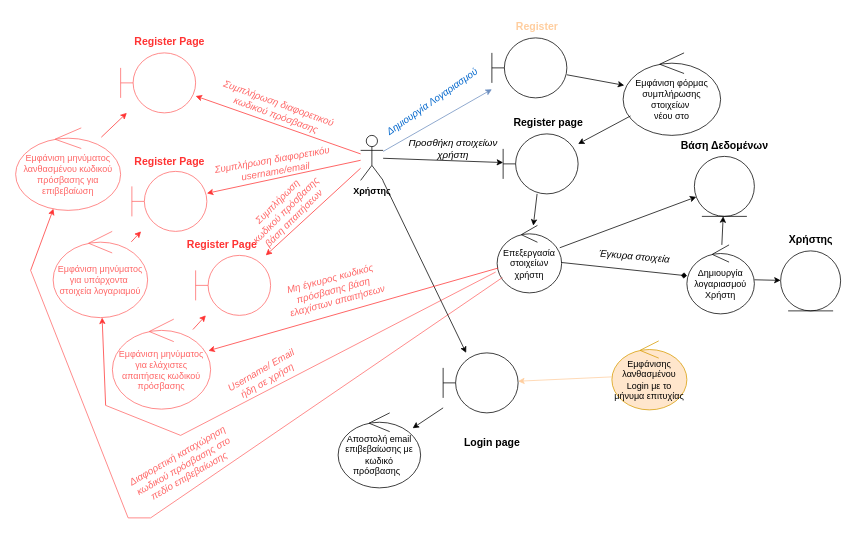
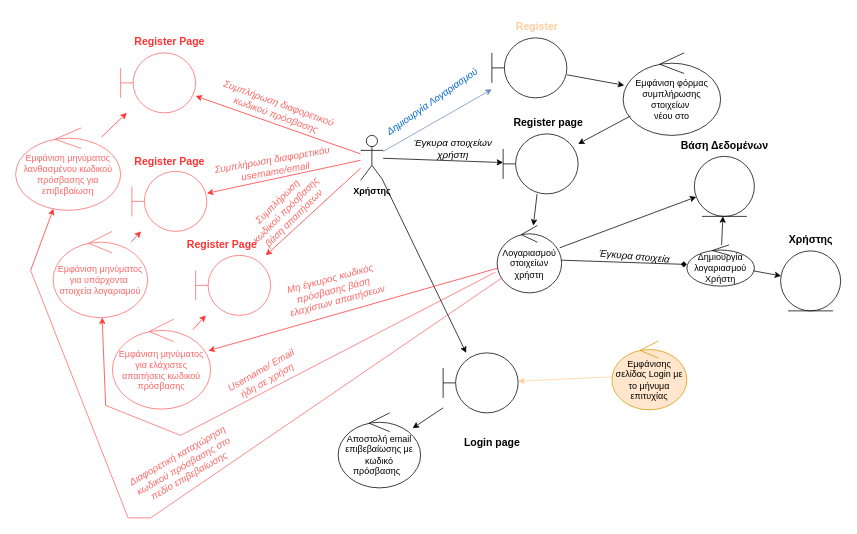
(453, 149) -> (453, 149)
(529, 264) -> (529, 264)
(720, 279) -> (720, 266)
(649, 380) -> (649, 380)
